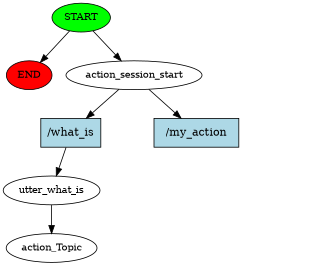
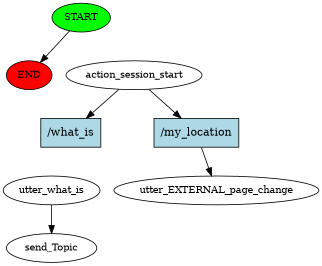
(104, 43) -> none
(196, 133) -> (196, 133)
(63, 158) -> none
none -> (216, 190)
(52, 248) -> (52, 248)
